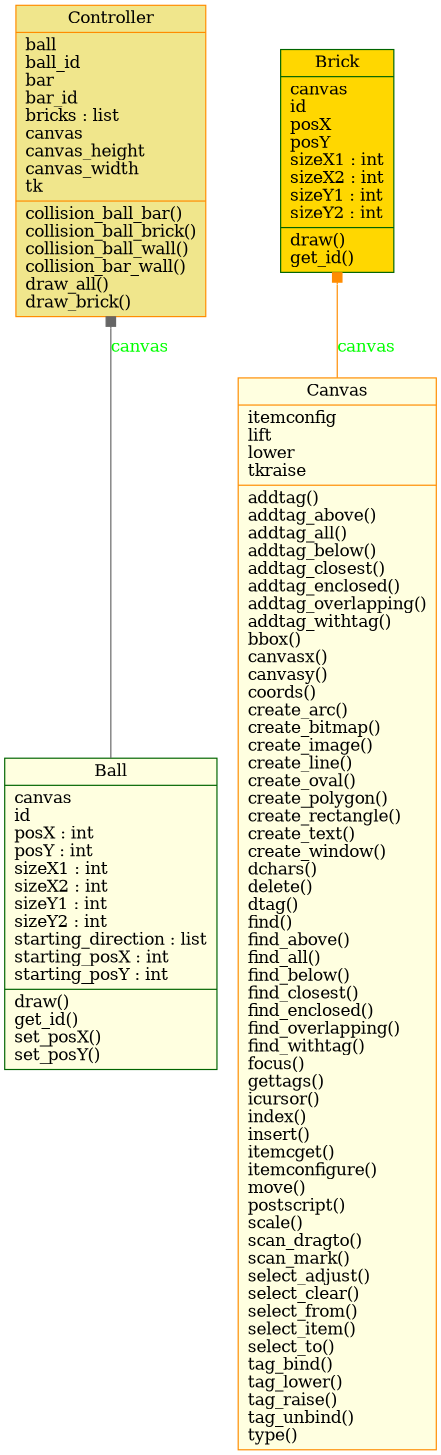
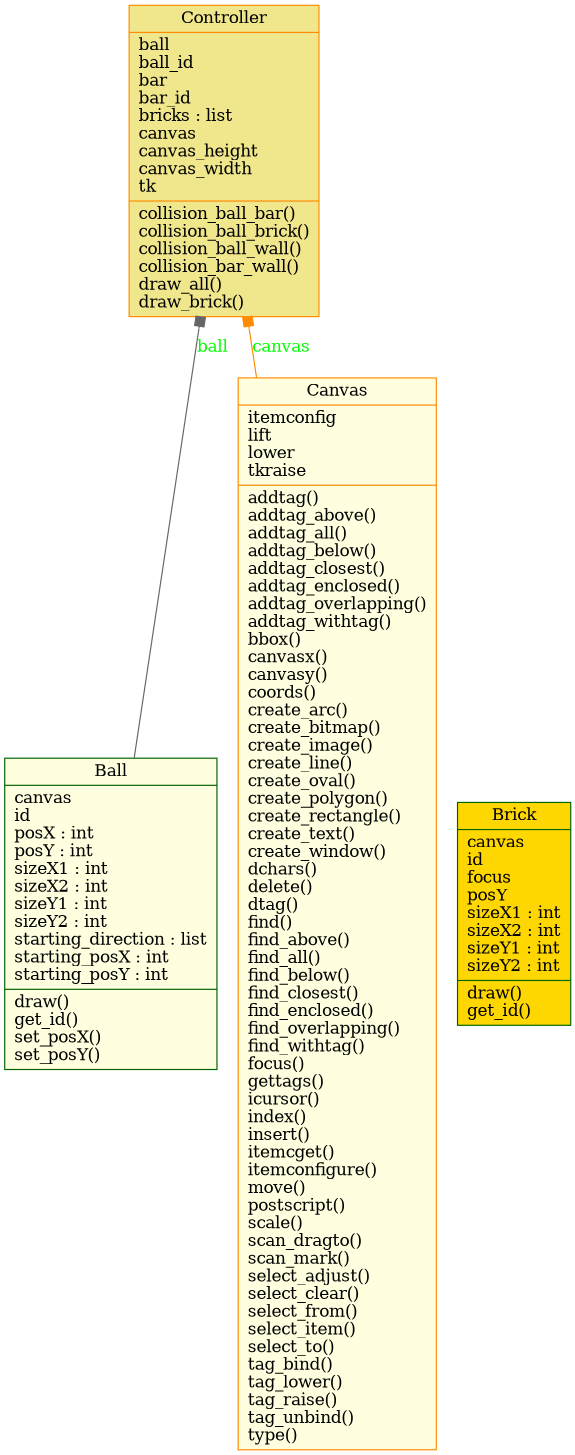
(311, 125) -> (489, 878)
(337, 331) -> (253, 353)
(140, 347) -> (213, 347)
